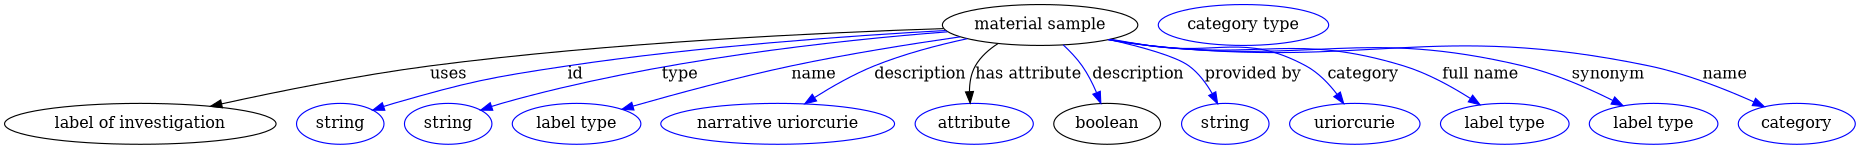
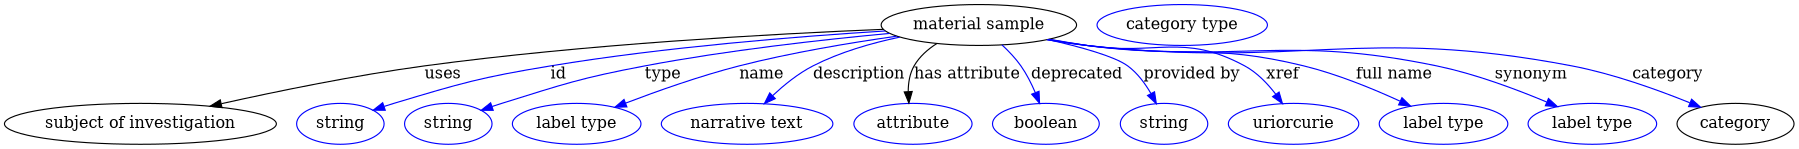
(1138, 74) -> (1077, 74)
(1363, 74) -> (1283, 74)
(1725, 74) -> (1668, 74)
(140, 124) -> (140, 124)
(778, 124) -> (747, 124)
(1107, 124) -> (1046, 124)
(1797, 124) -> (1736, 124)
